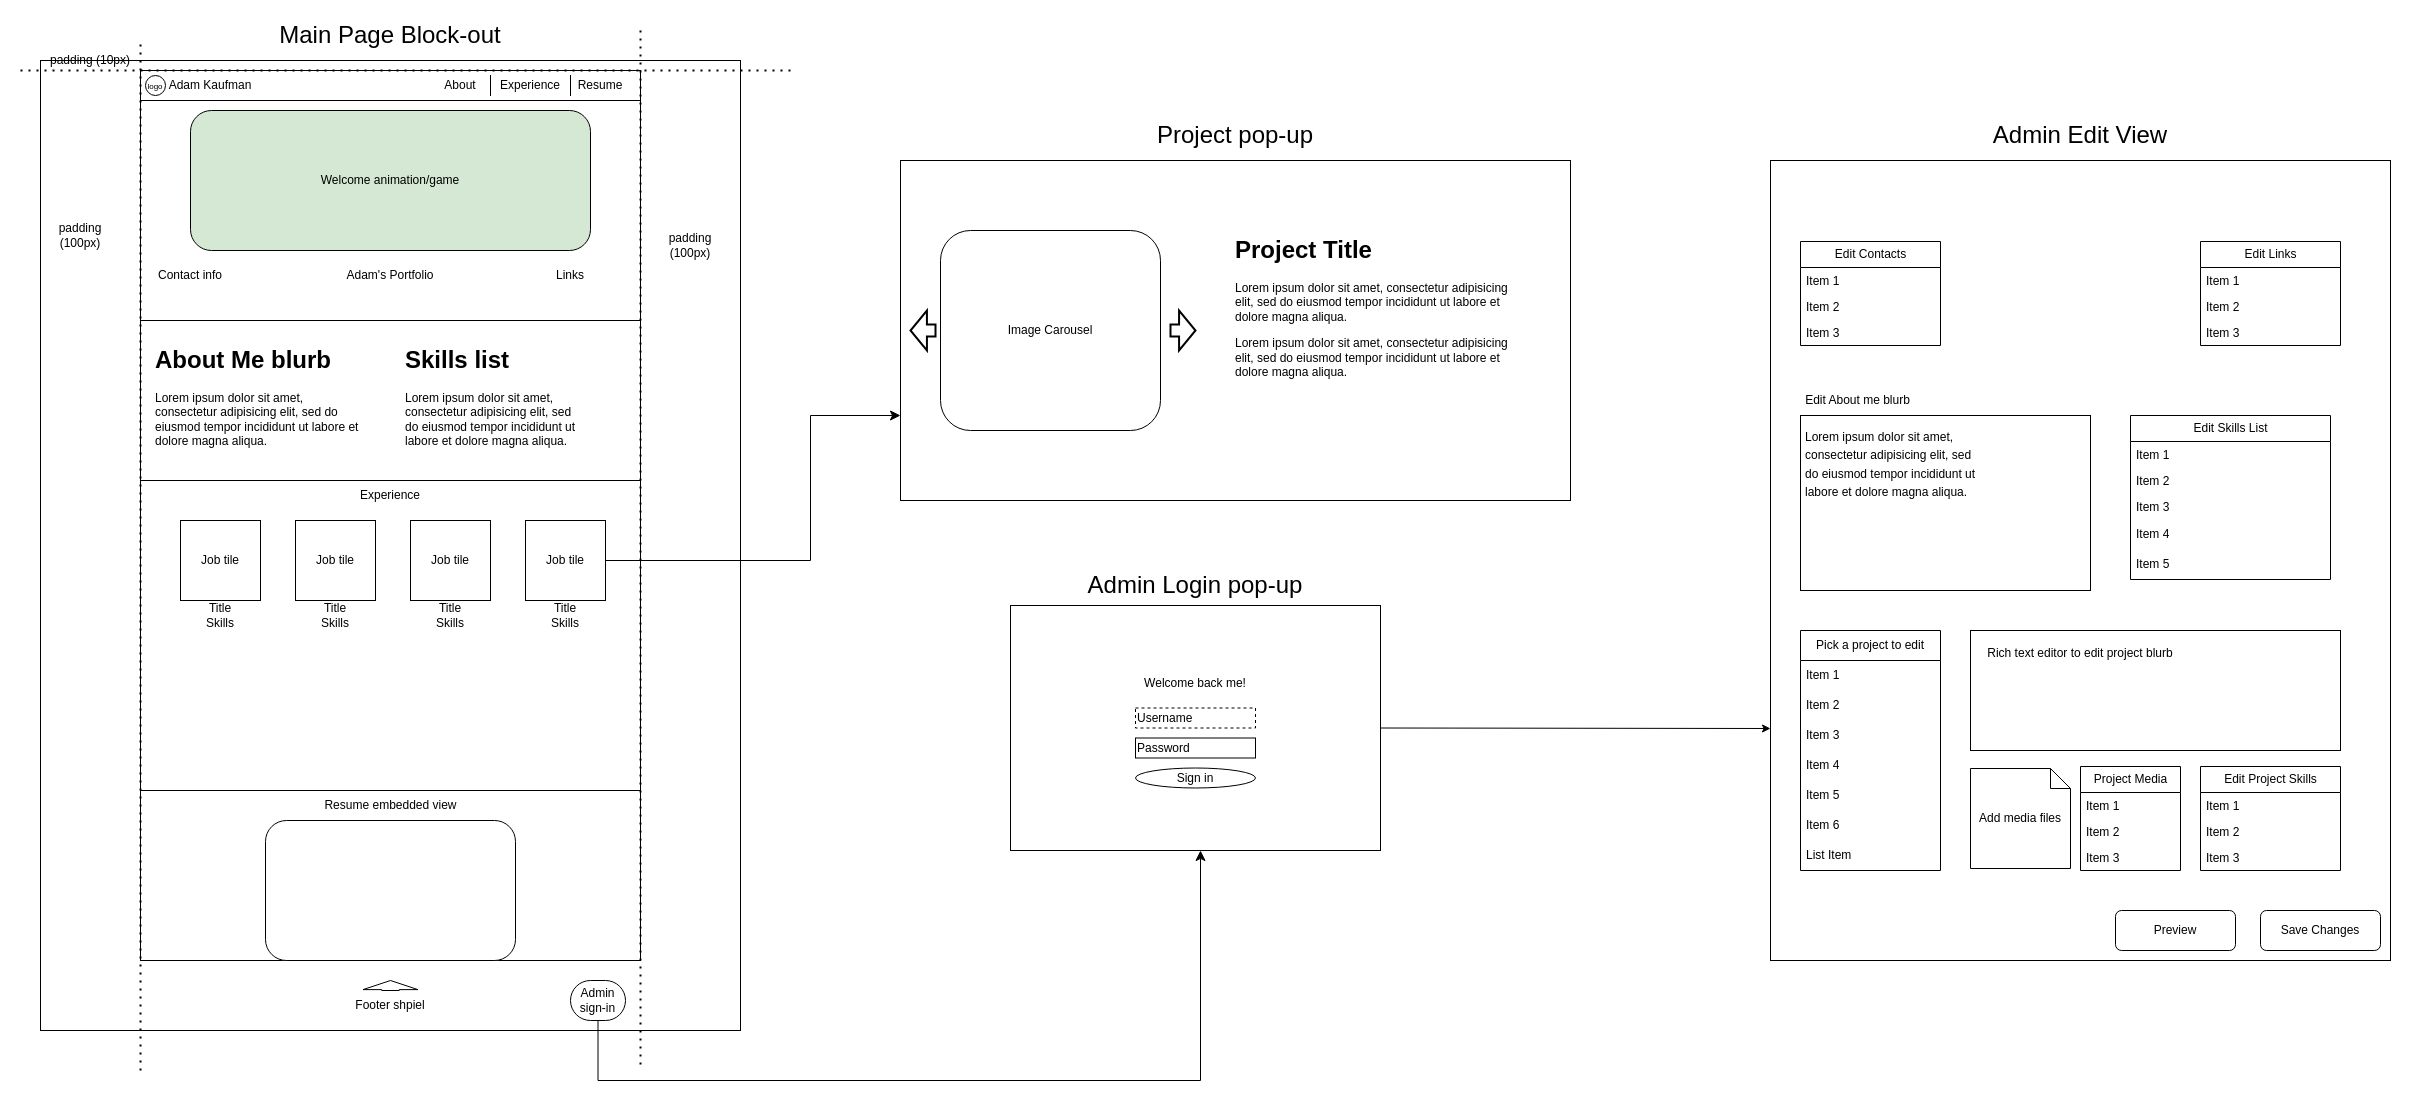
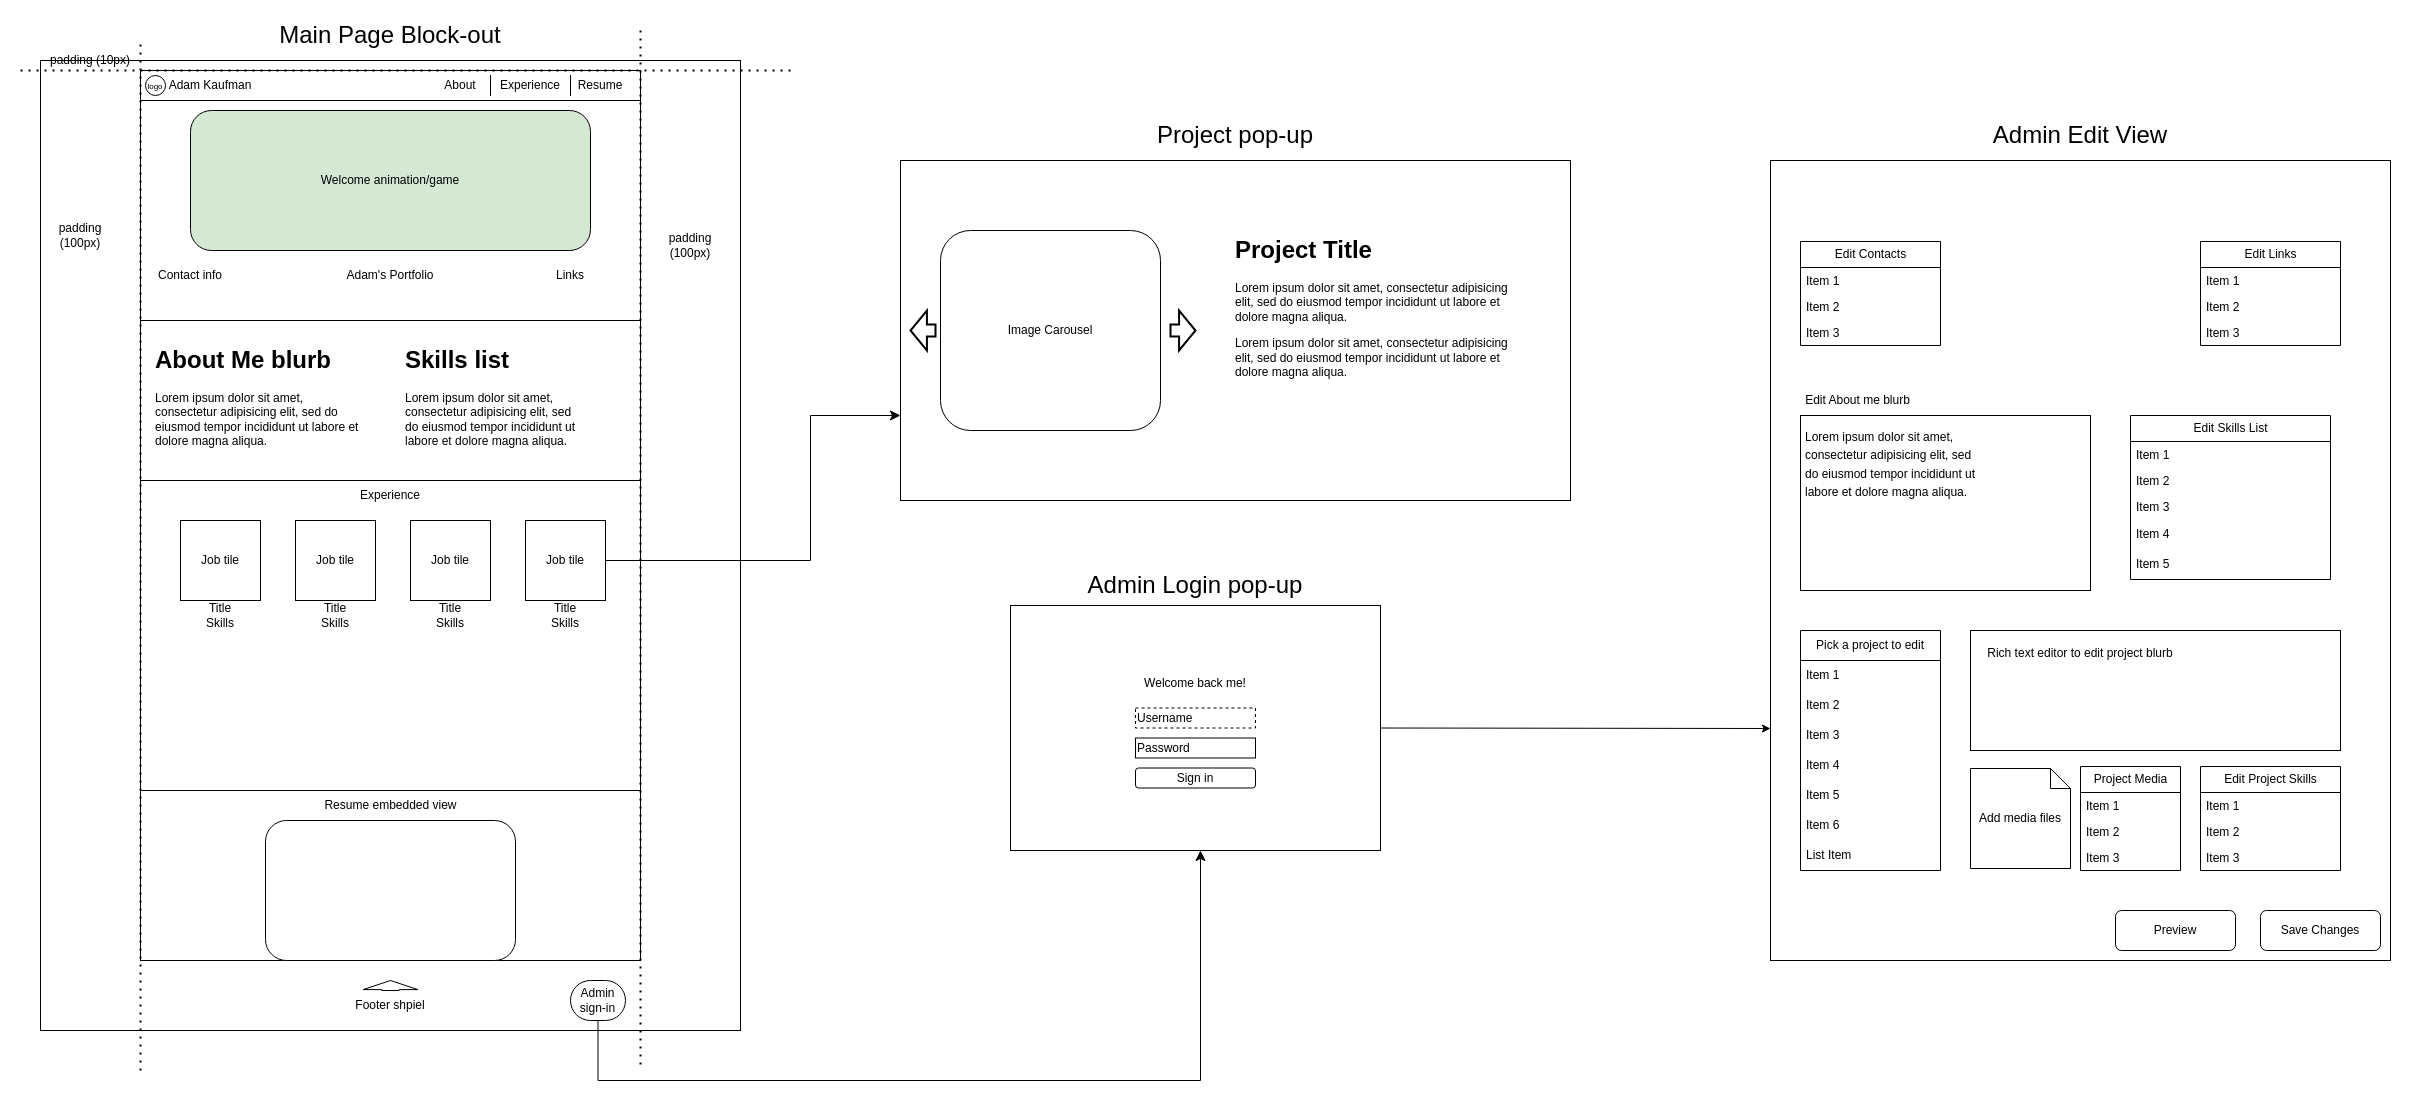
(1196, 778) -> (1196, 778)
